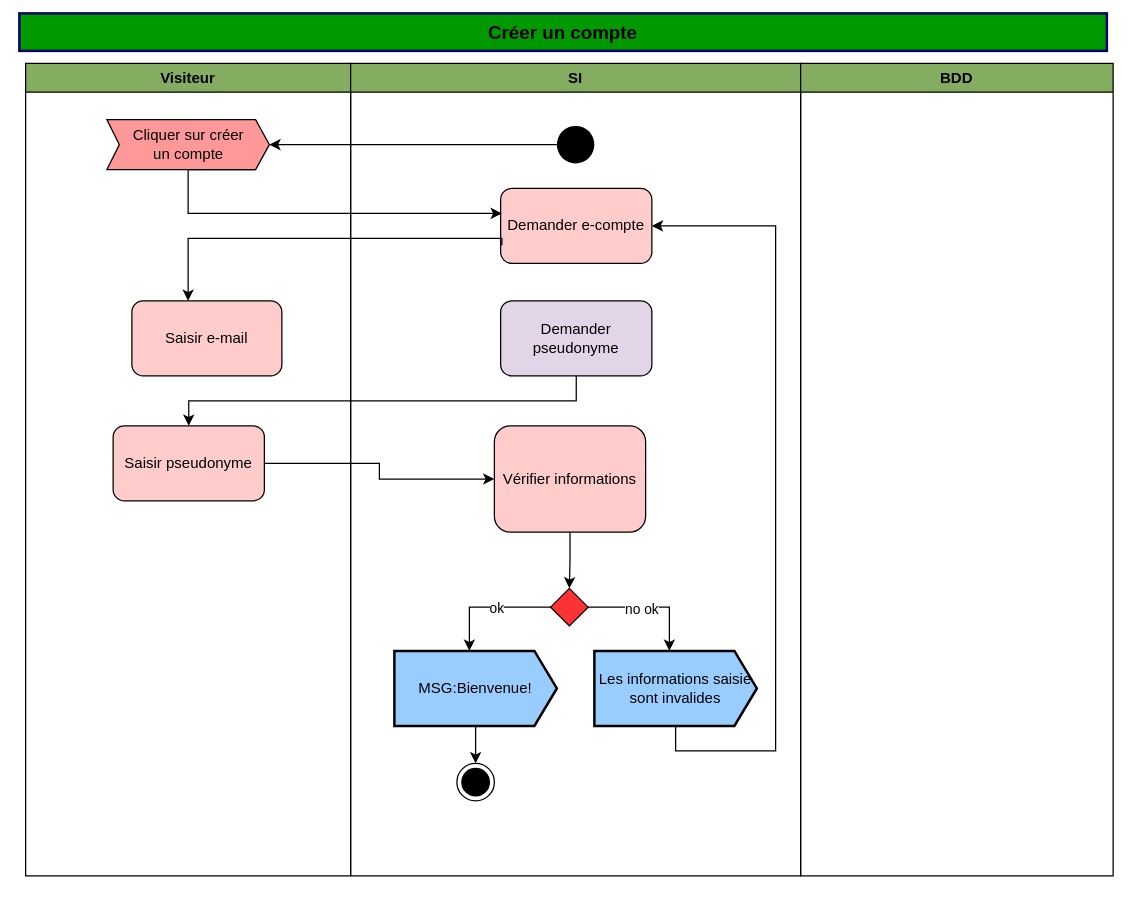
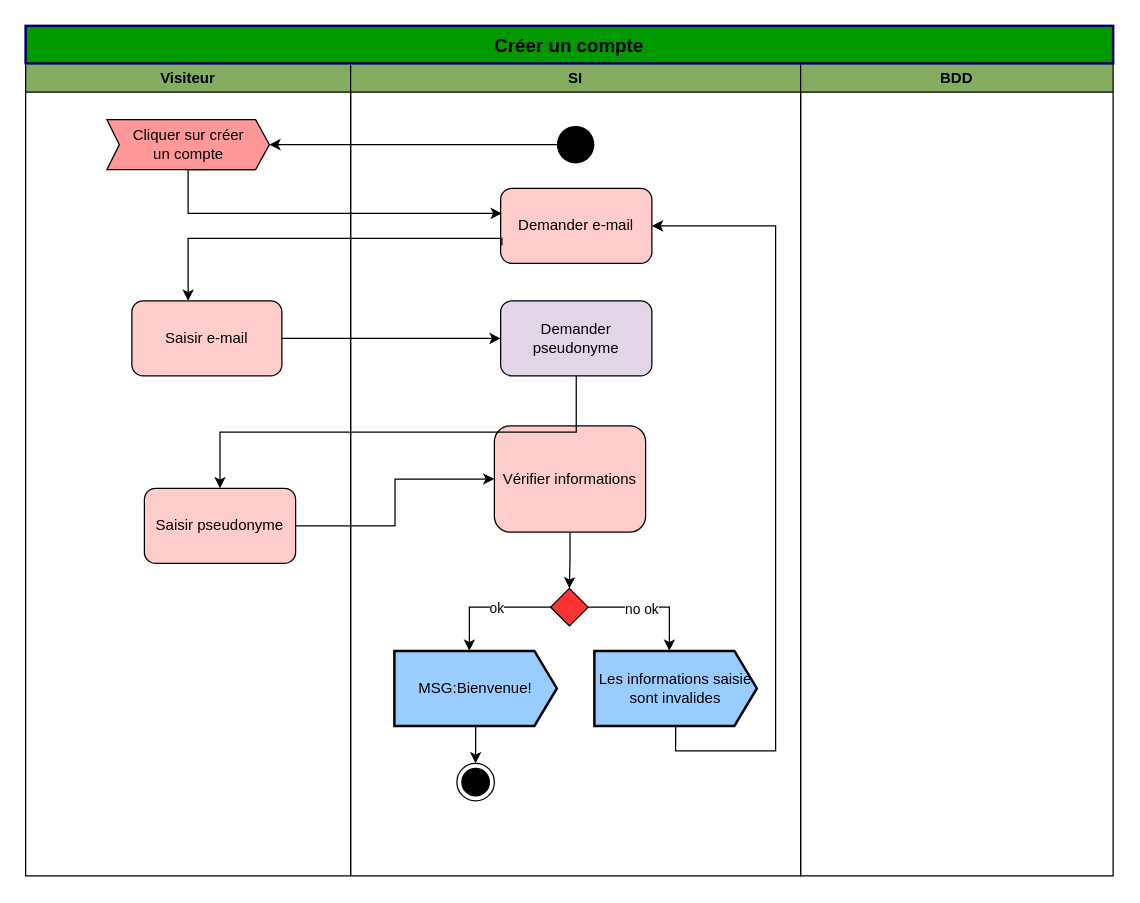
(563, 32) -> (569, 44)
(576, 226) -> (576, 226)
none -> (387, 338)
(189, 463) -> (220, 526)
